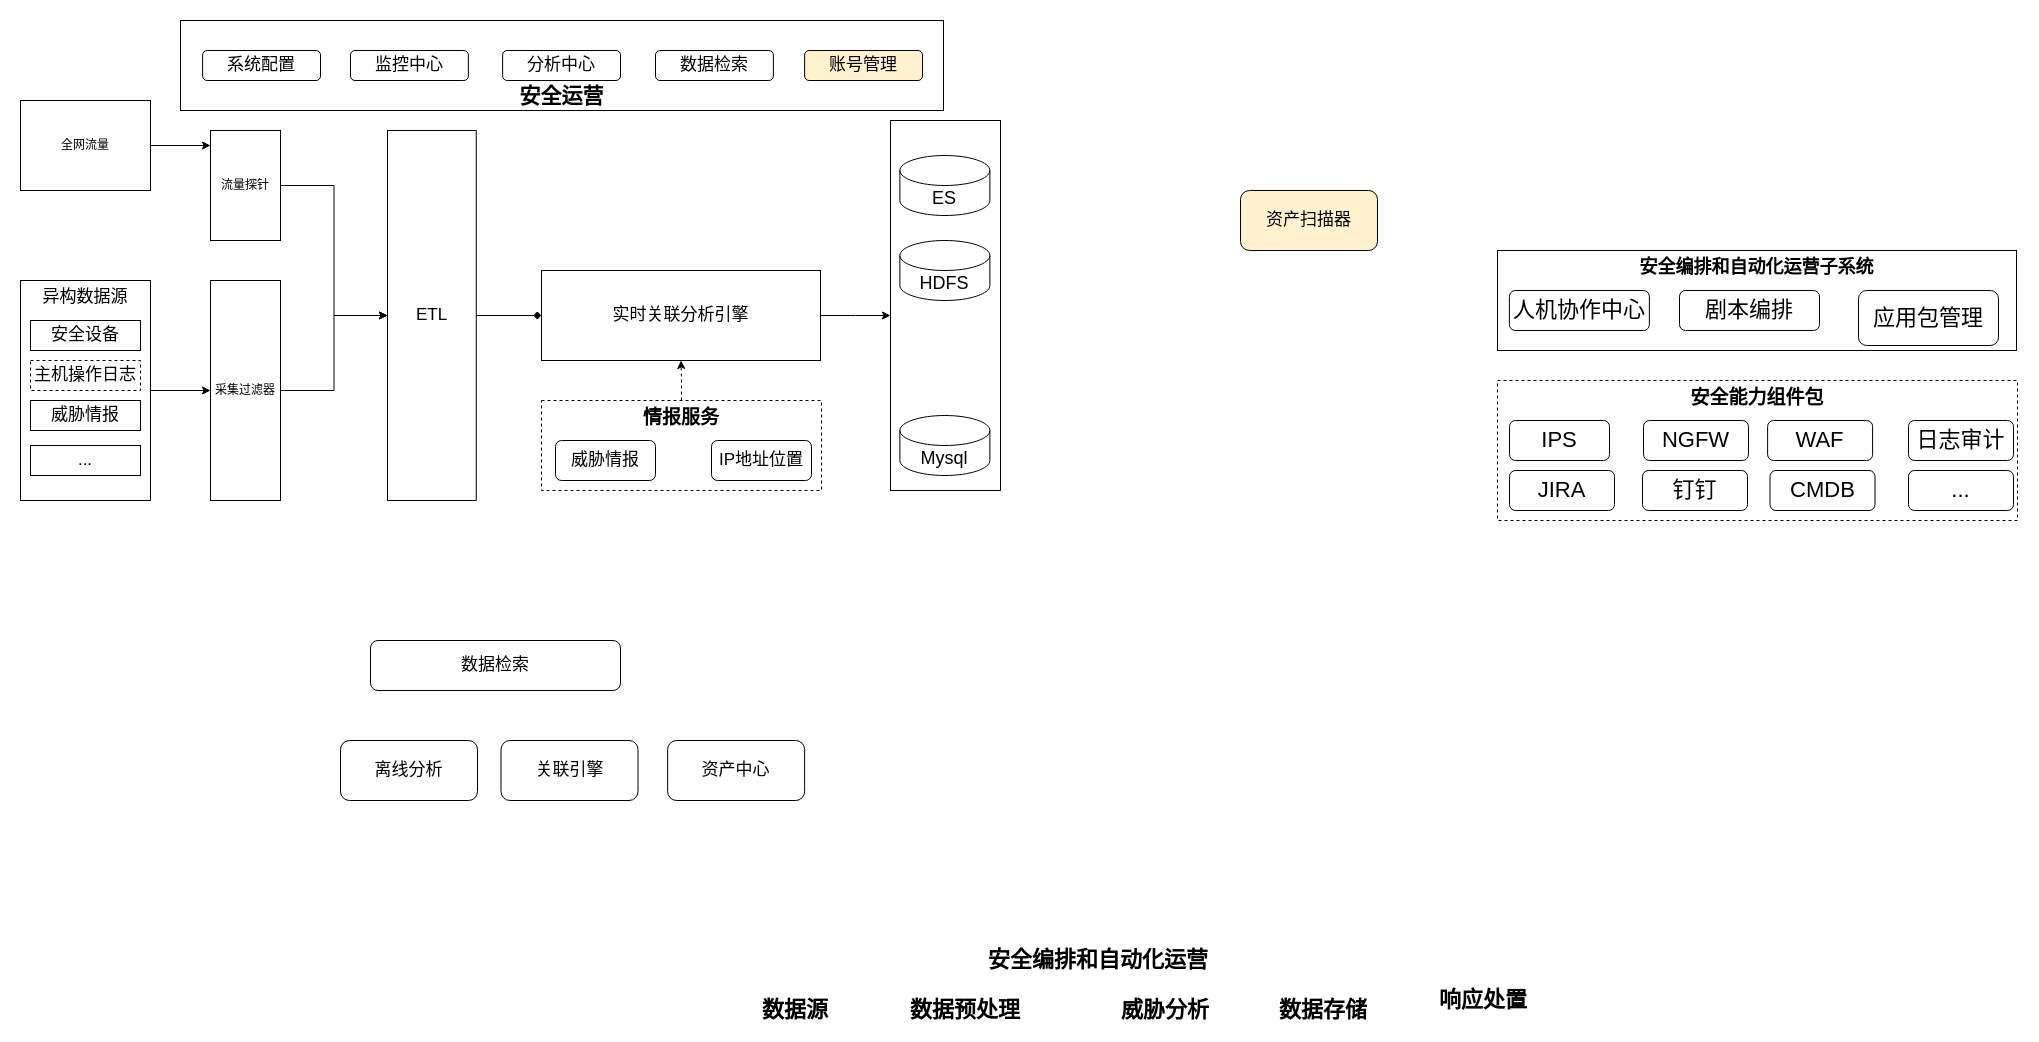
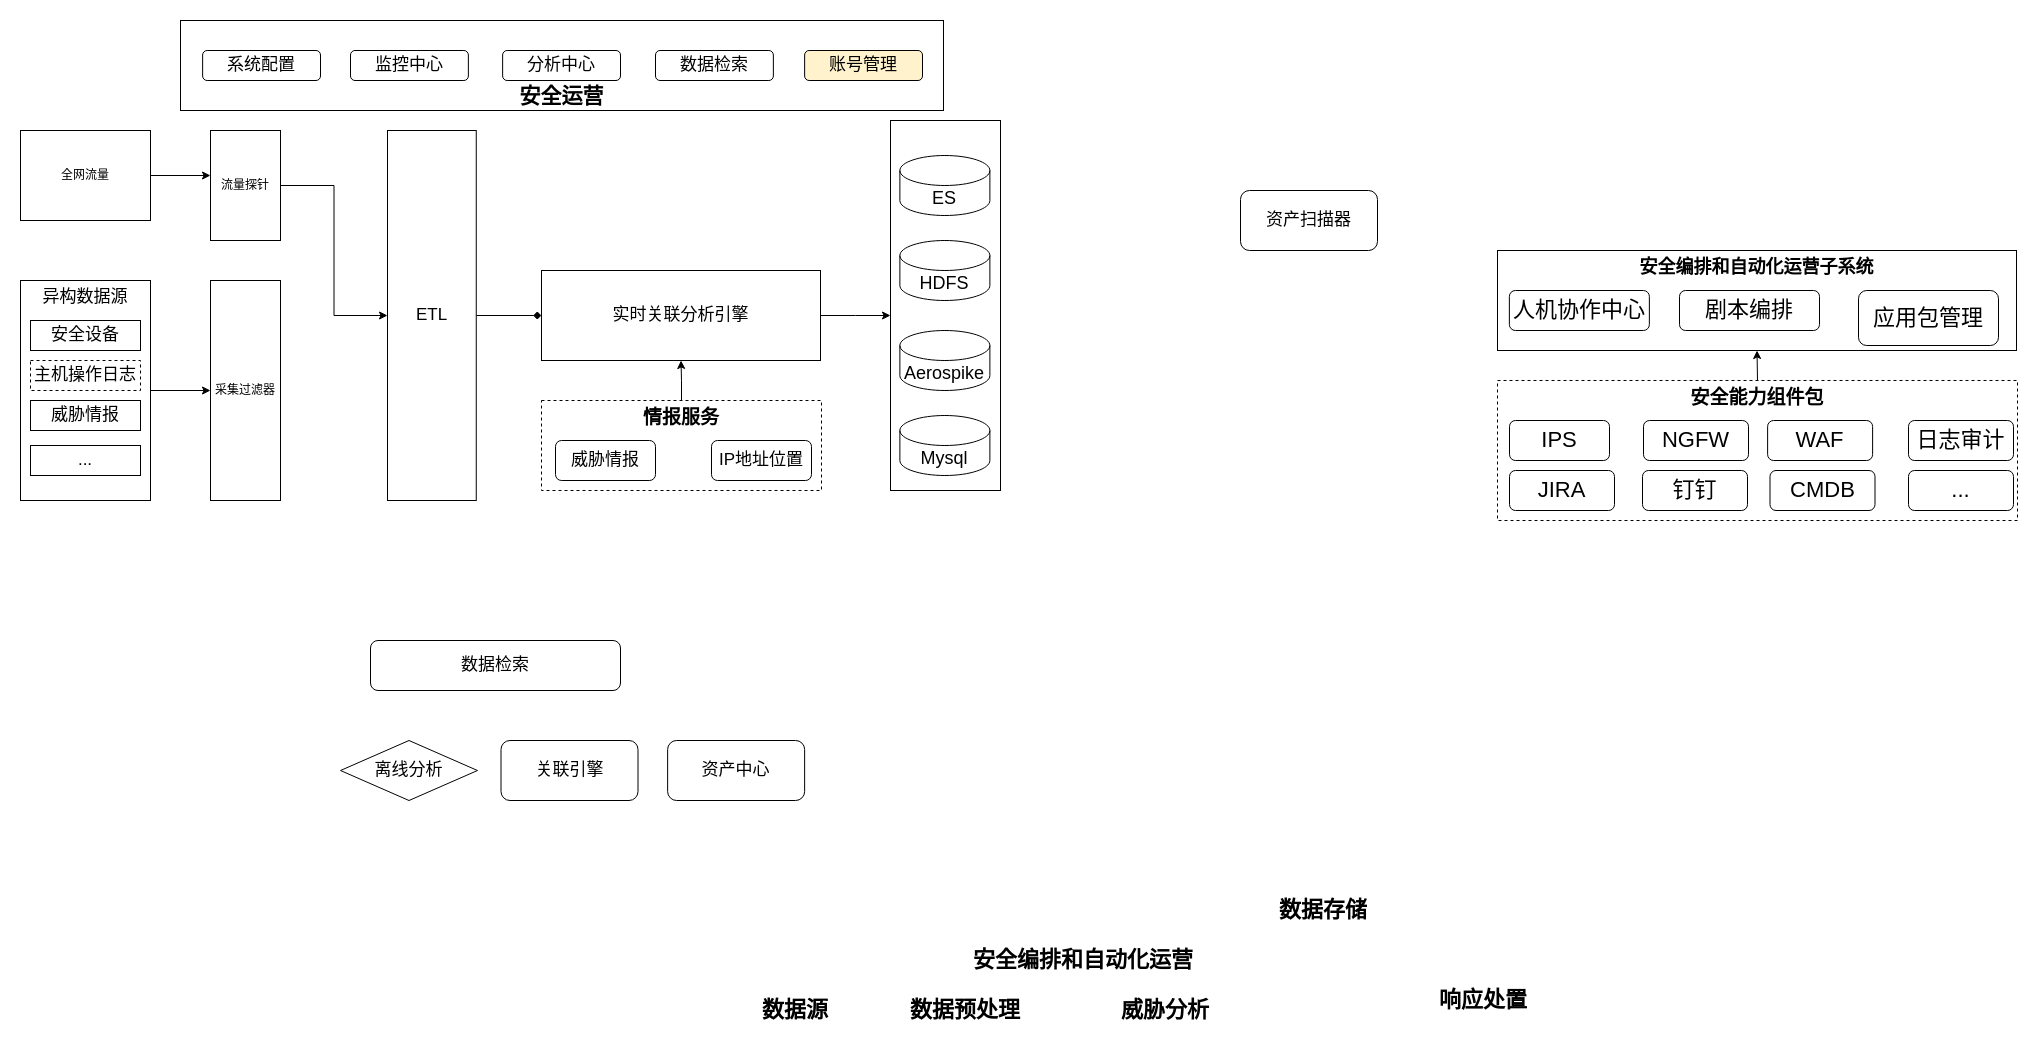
(86, 146) -> (86, 176)
(1309, 221) -> (1309, 221)
none -> (945, 361)
none -> (1757, 369)
(334, 381) -> none
(682, 385) -> (682, 385)
(409, 771) -> (409, 771)
(1099, 961) -> (1084, 961)
(1324, 1011) -> (1324, 911)
